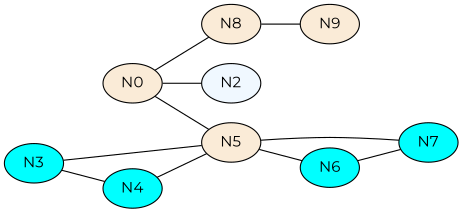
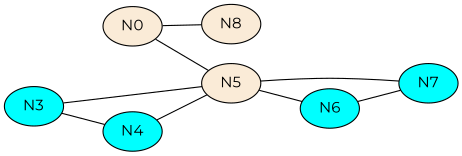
(330, 24) -> none
(231, 83) -> none
